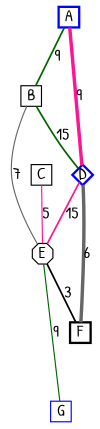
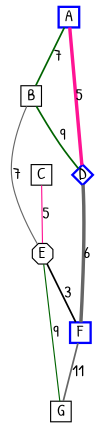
(58, 57) -> (58, 57)
(80, 96) -> (80, 96)
(63, 135) -> (63, 135)
(63, 213) -> none
(80, 333) -> (80, 333)
none -> (71, 372)
(61, 412) -> (61, 412)
